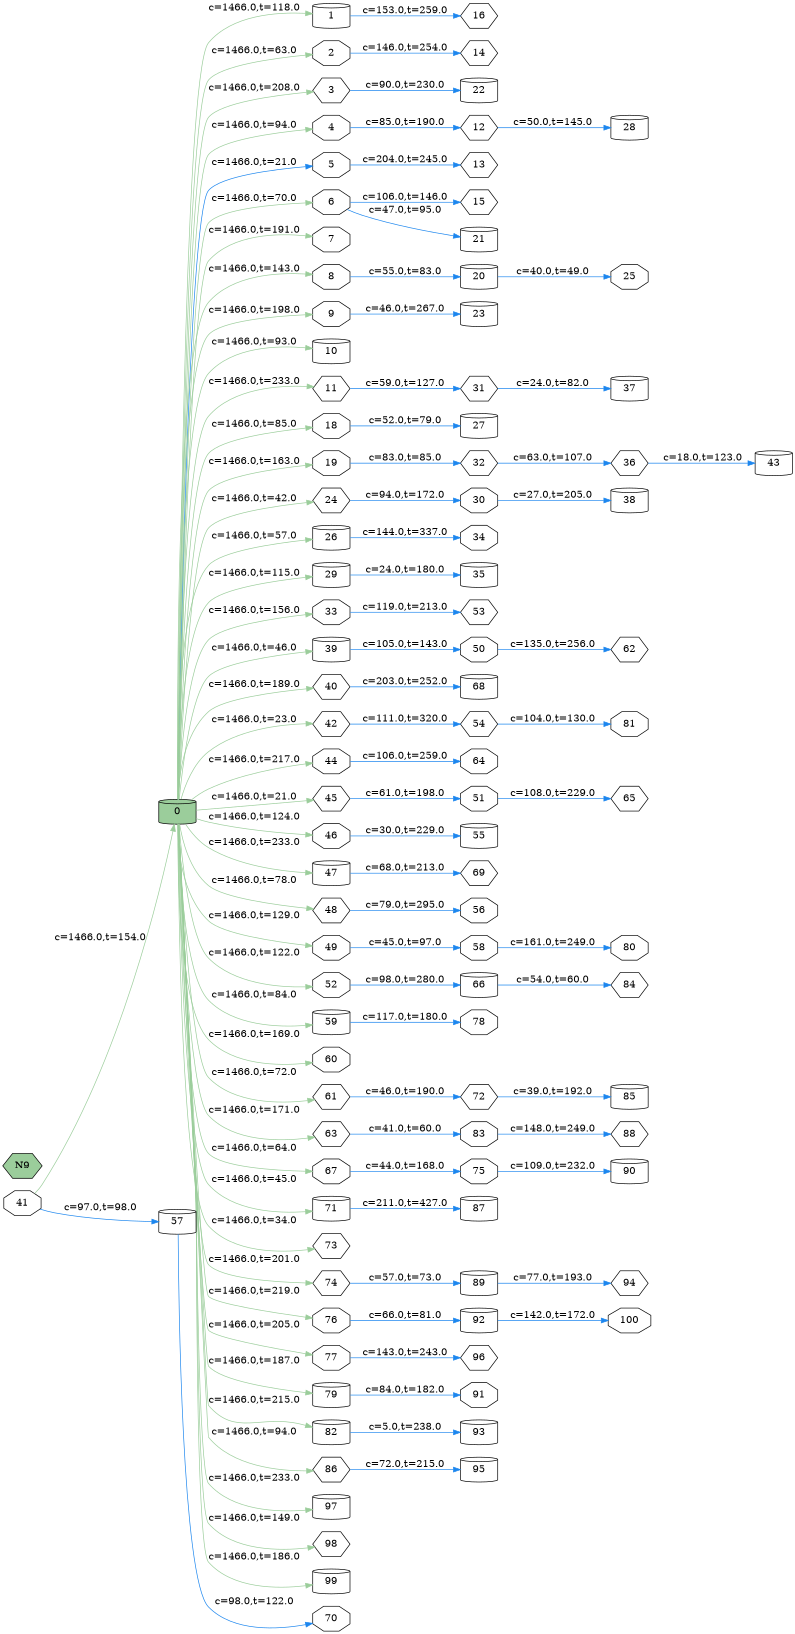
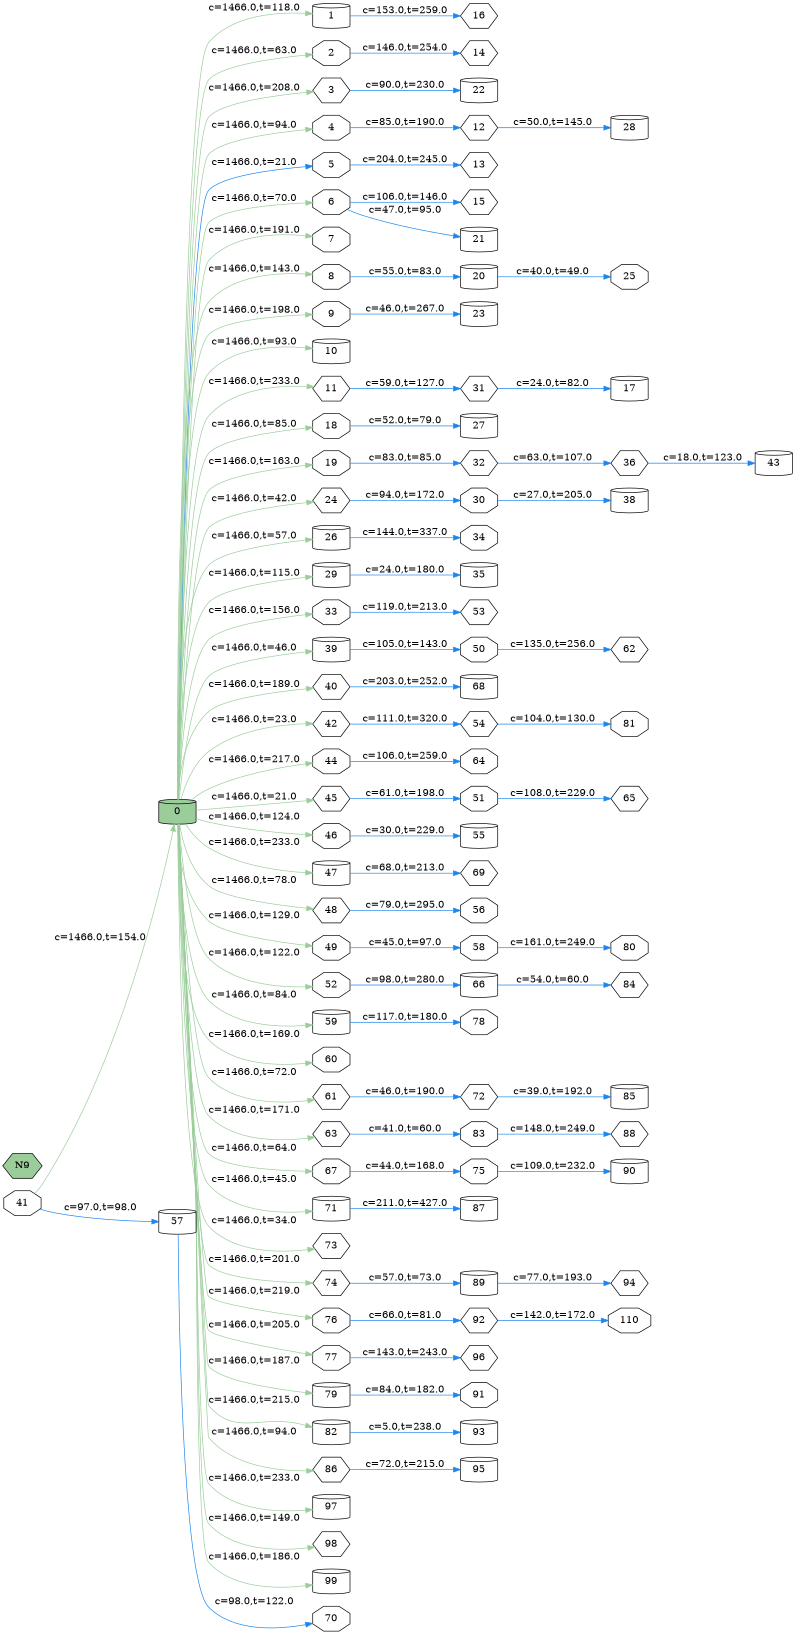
(630, 389) -> (630, 389)
(479, 1321) -> (479, 1321)
(630, 1321) -> (630, 1321)
